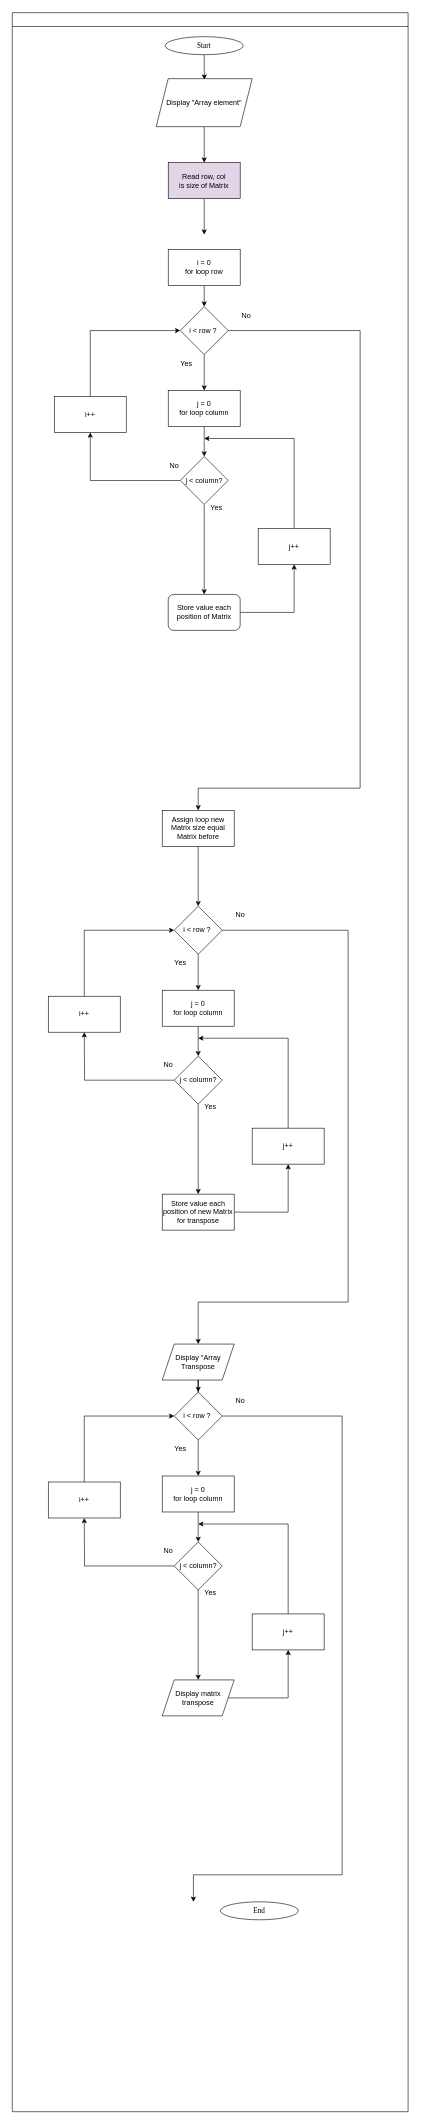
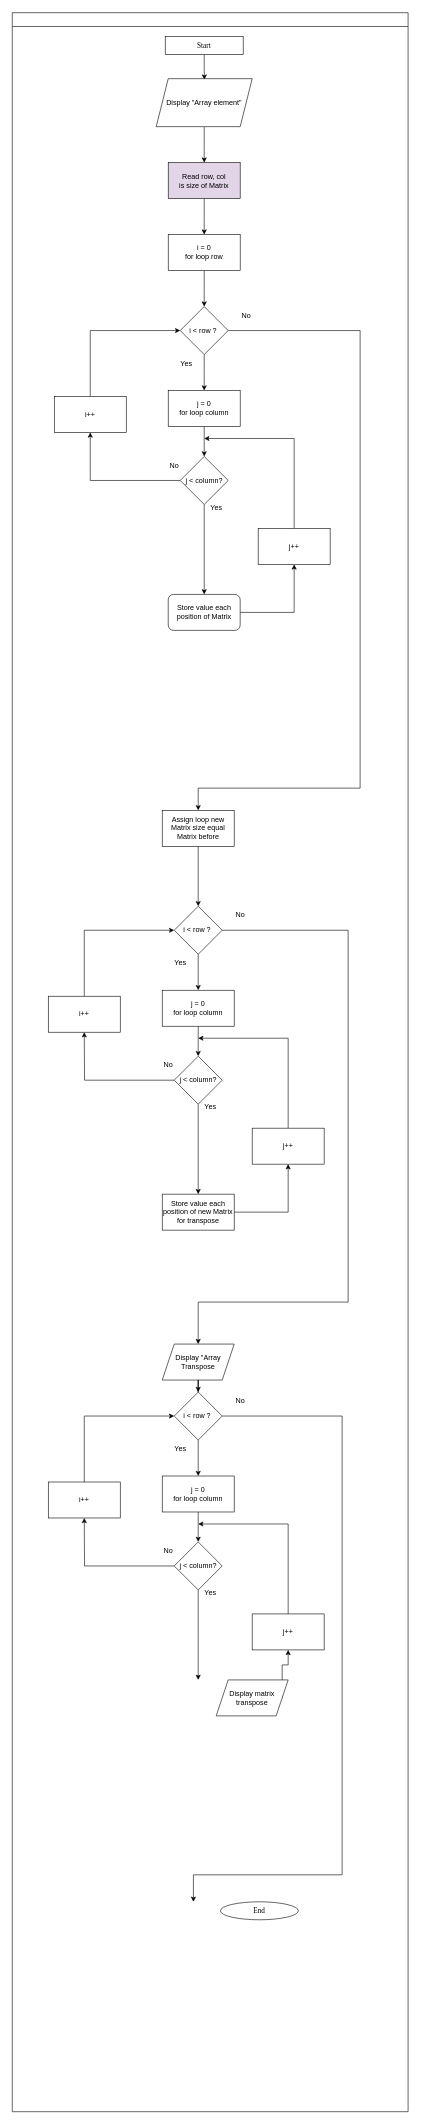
(204, 45) -> (204, 45)
(204, 267) -> (204, 252)
(198, 1698) -> (252, 1698)
